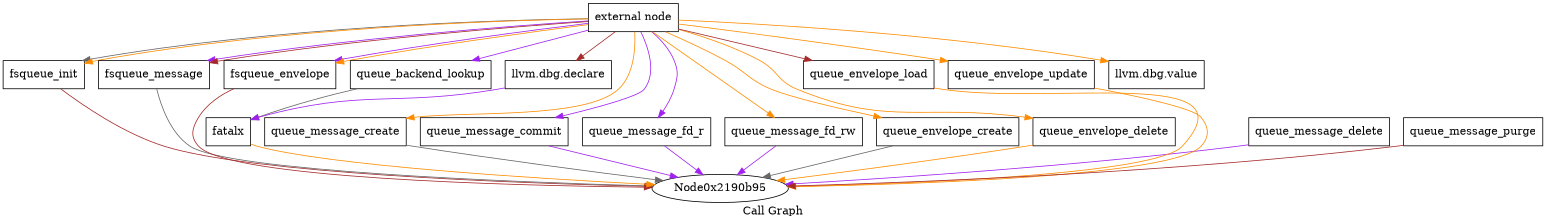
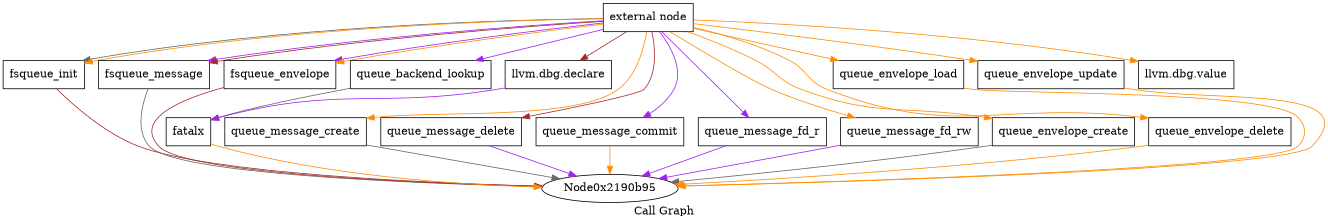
(742, 44) -> (765, 44)
none -> (617, 98)
(1473, 132) -> none
(610, 161) -> (610, 156)
